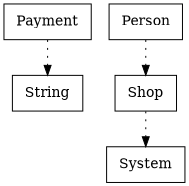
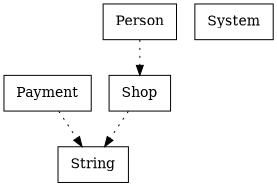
(146, 124) -> (119, 125)
